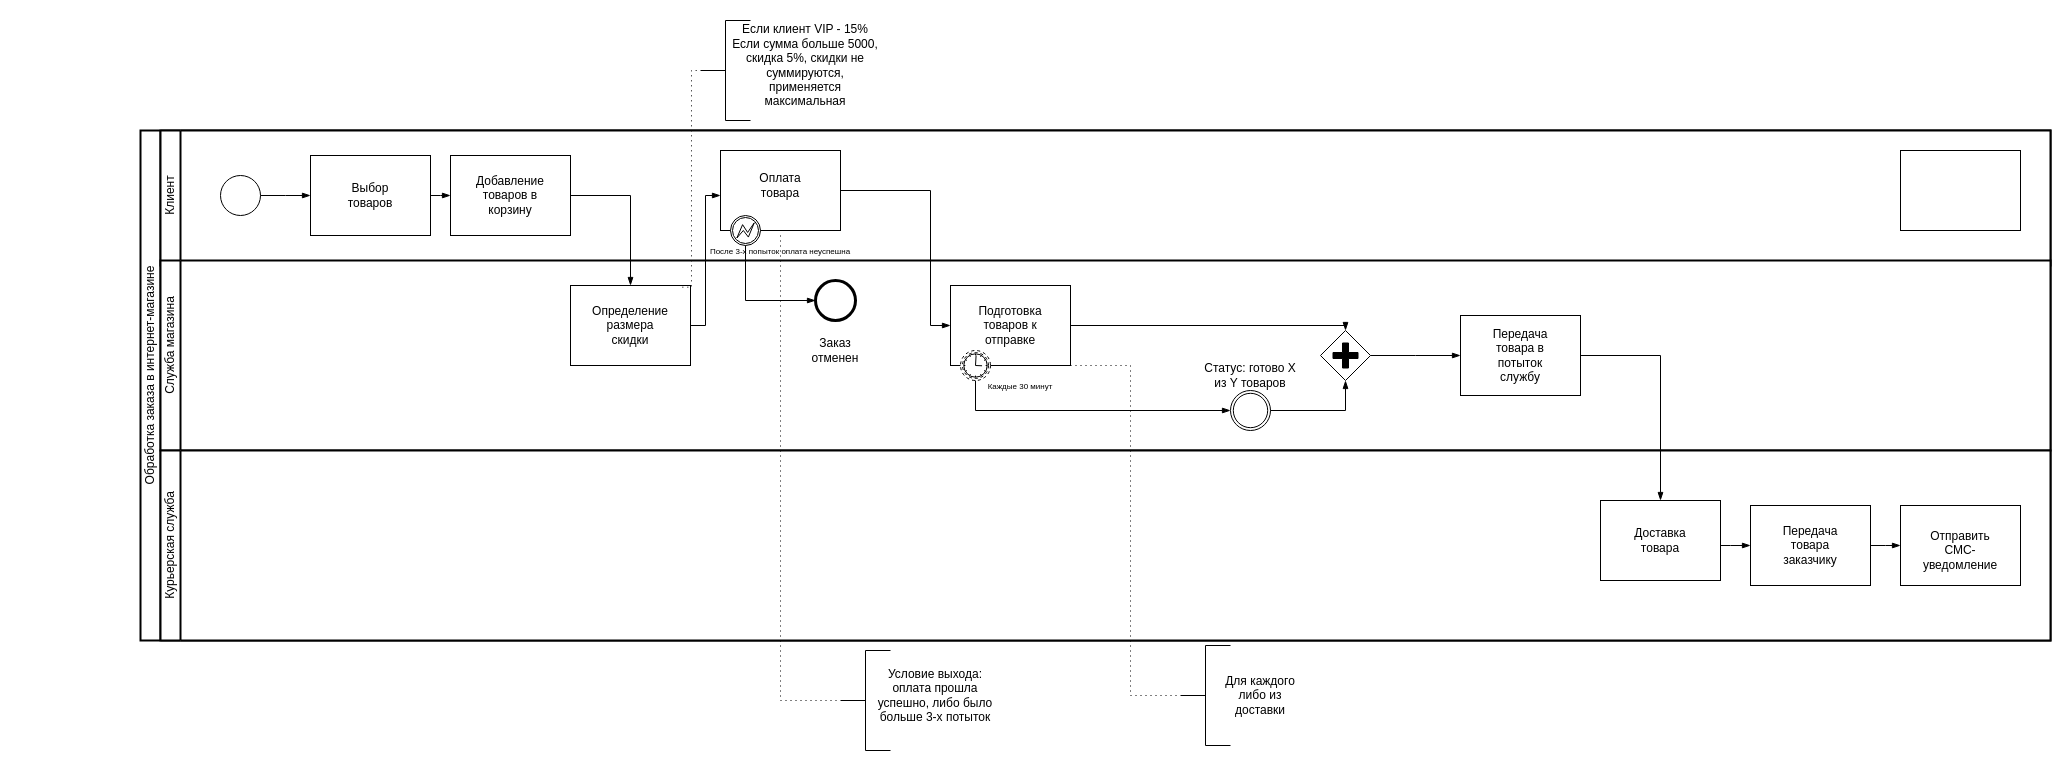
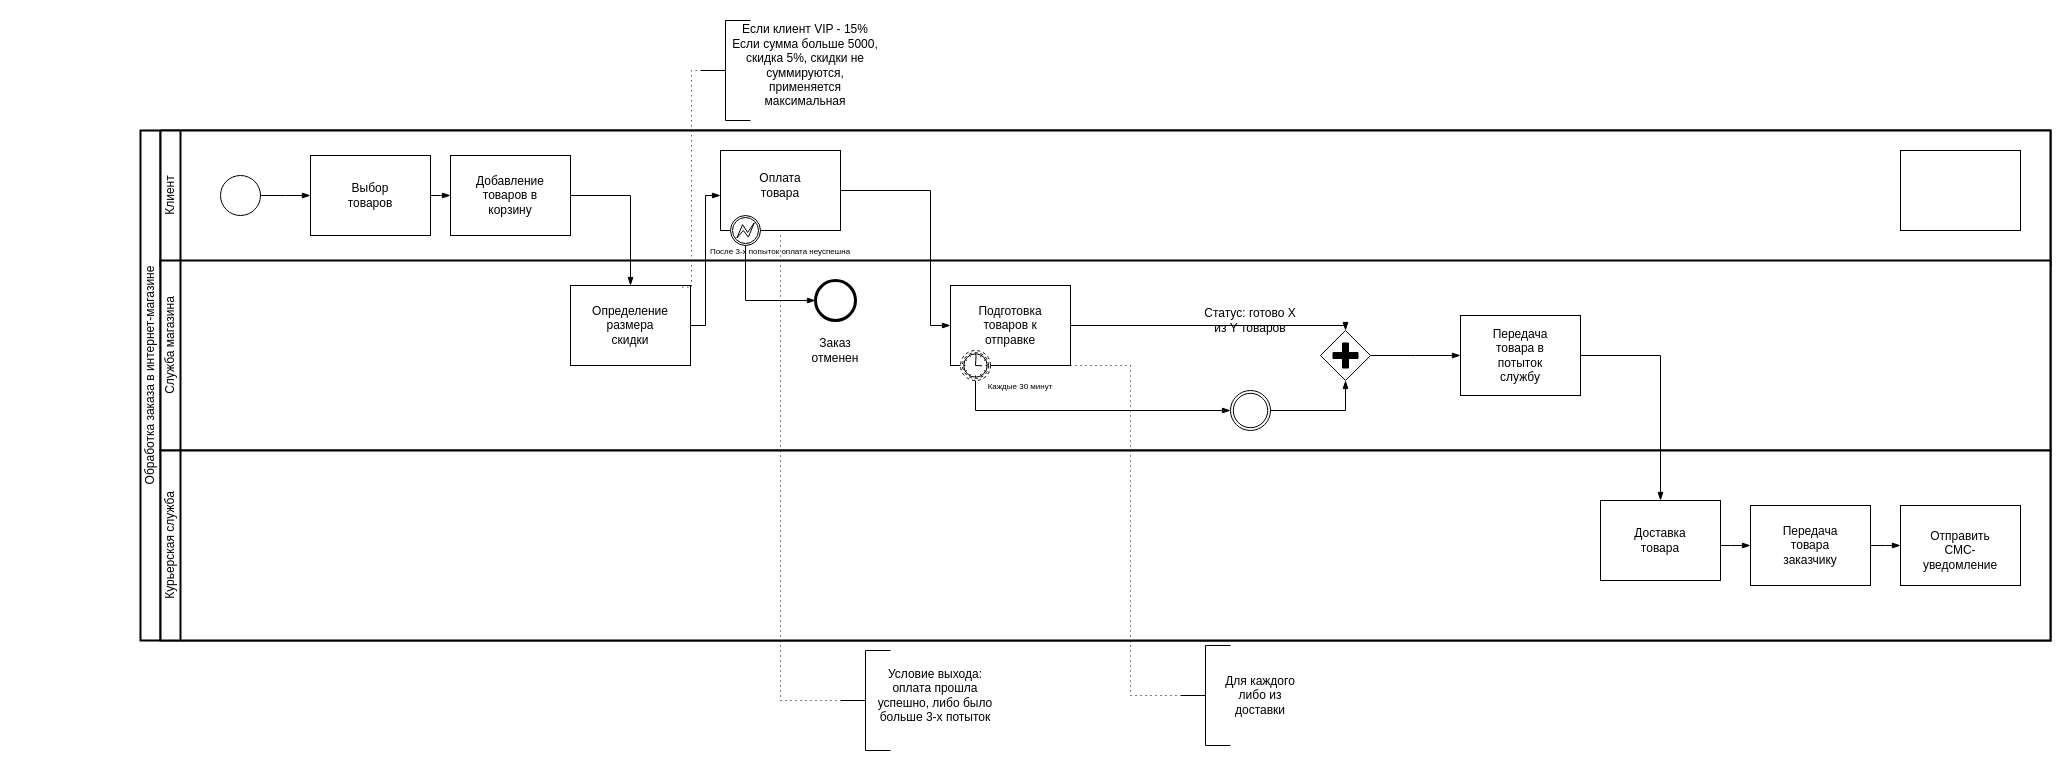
(1251, 376) -> (1251, 321)
